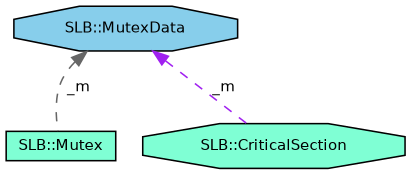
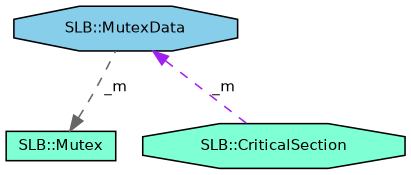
(58, 94) -> (98, 85)
